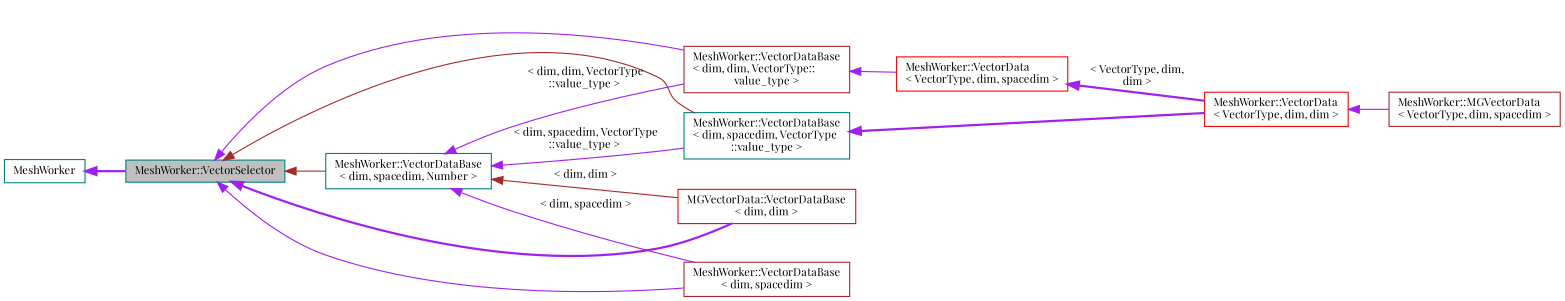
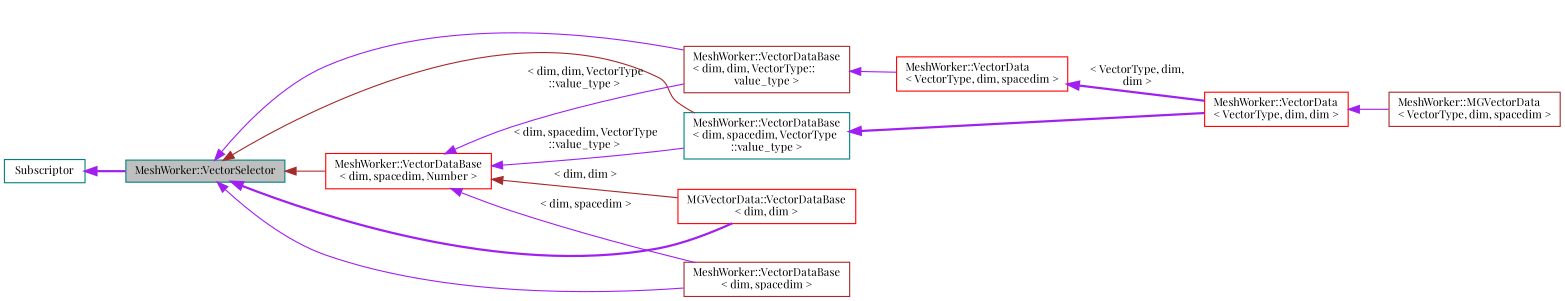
(45, 171) -> (45, 171)
(409, 171) -> (409, 171)
